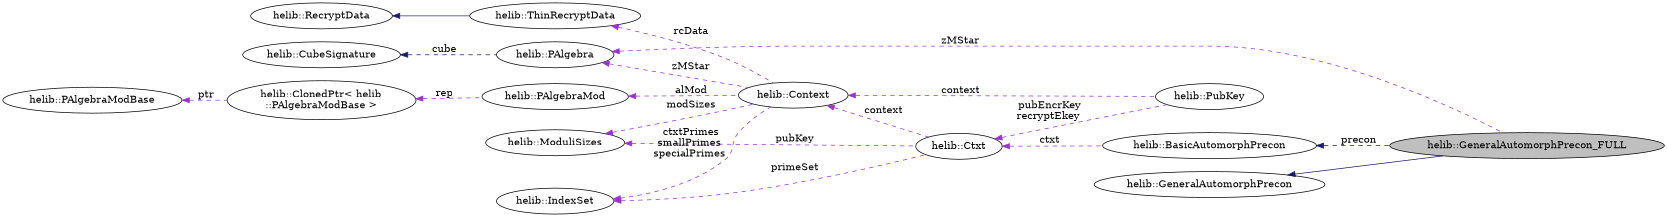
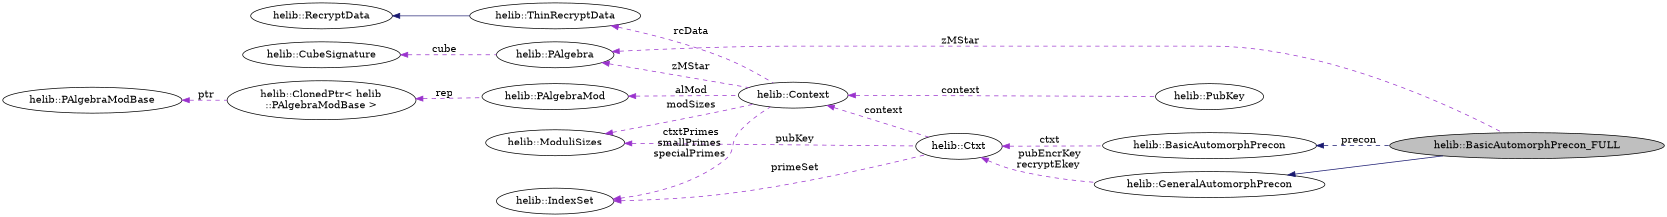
(452, 55) -> (452, 55)
(1085, 121) -> (1041, 175)
(1527, 146) -> (1527, 146)
